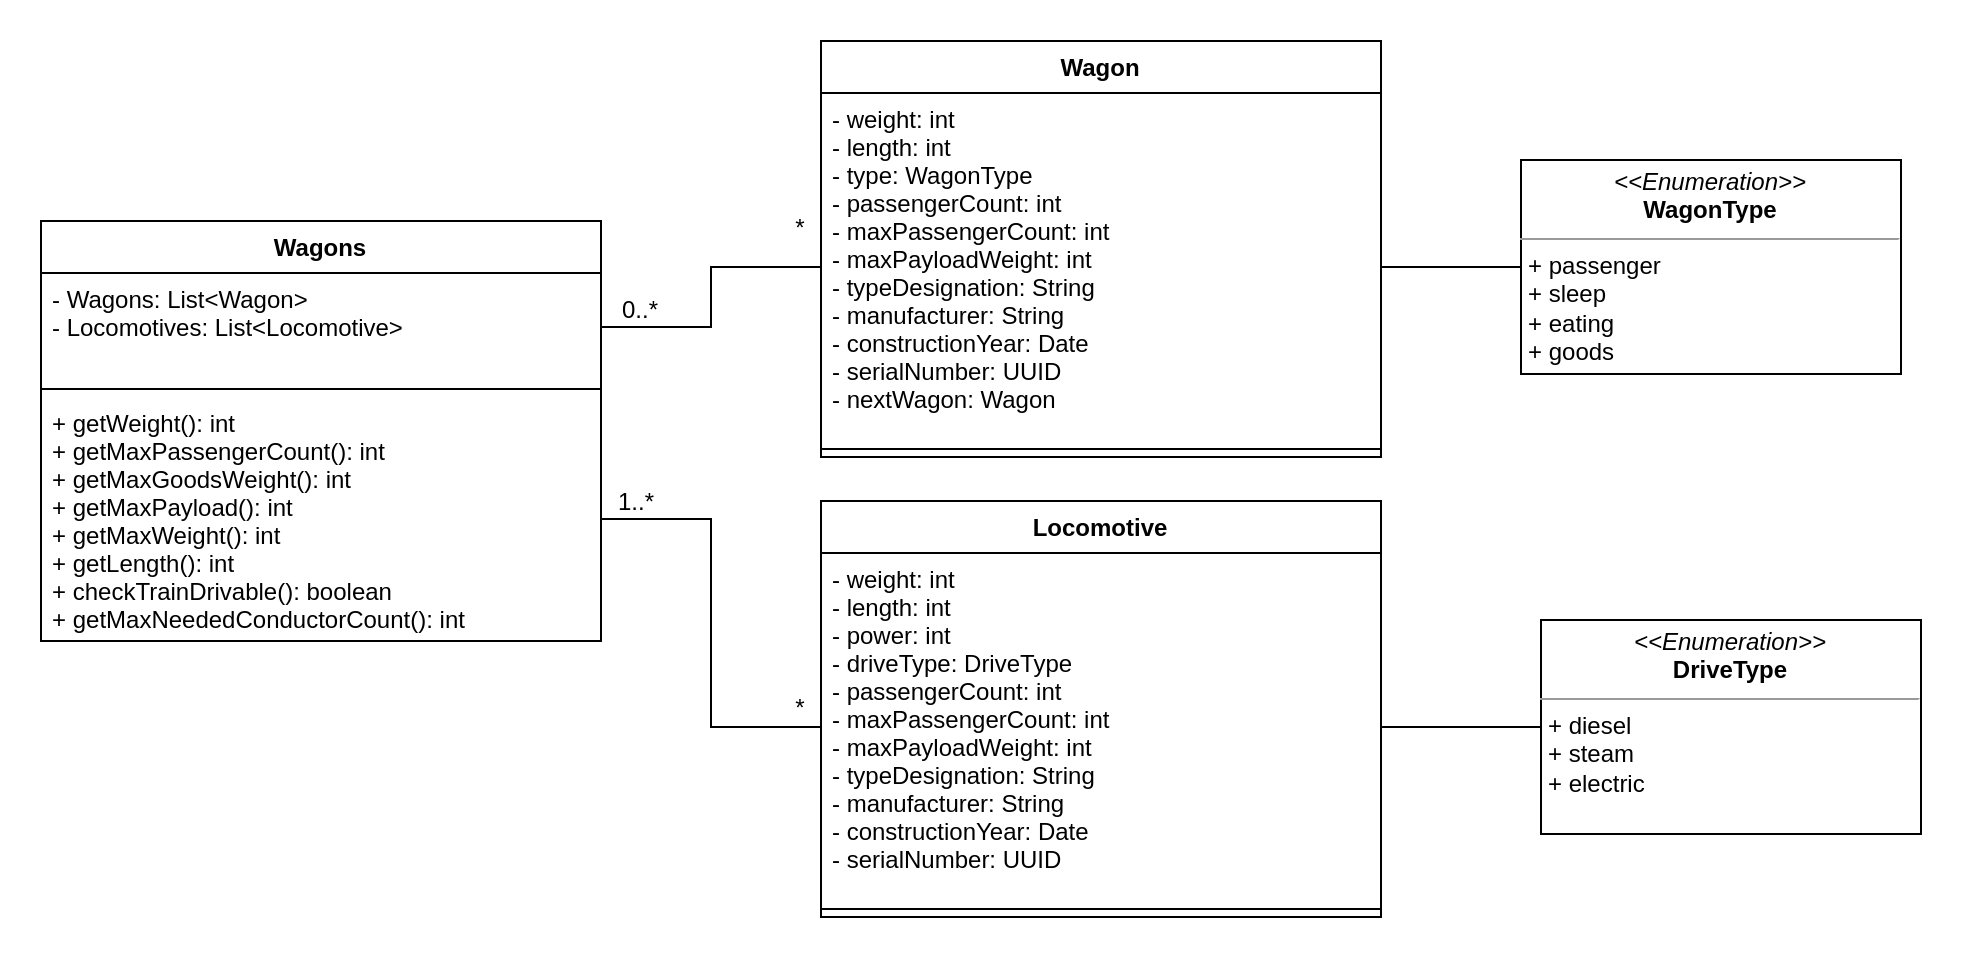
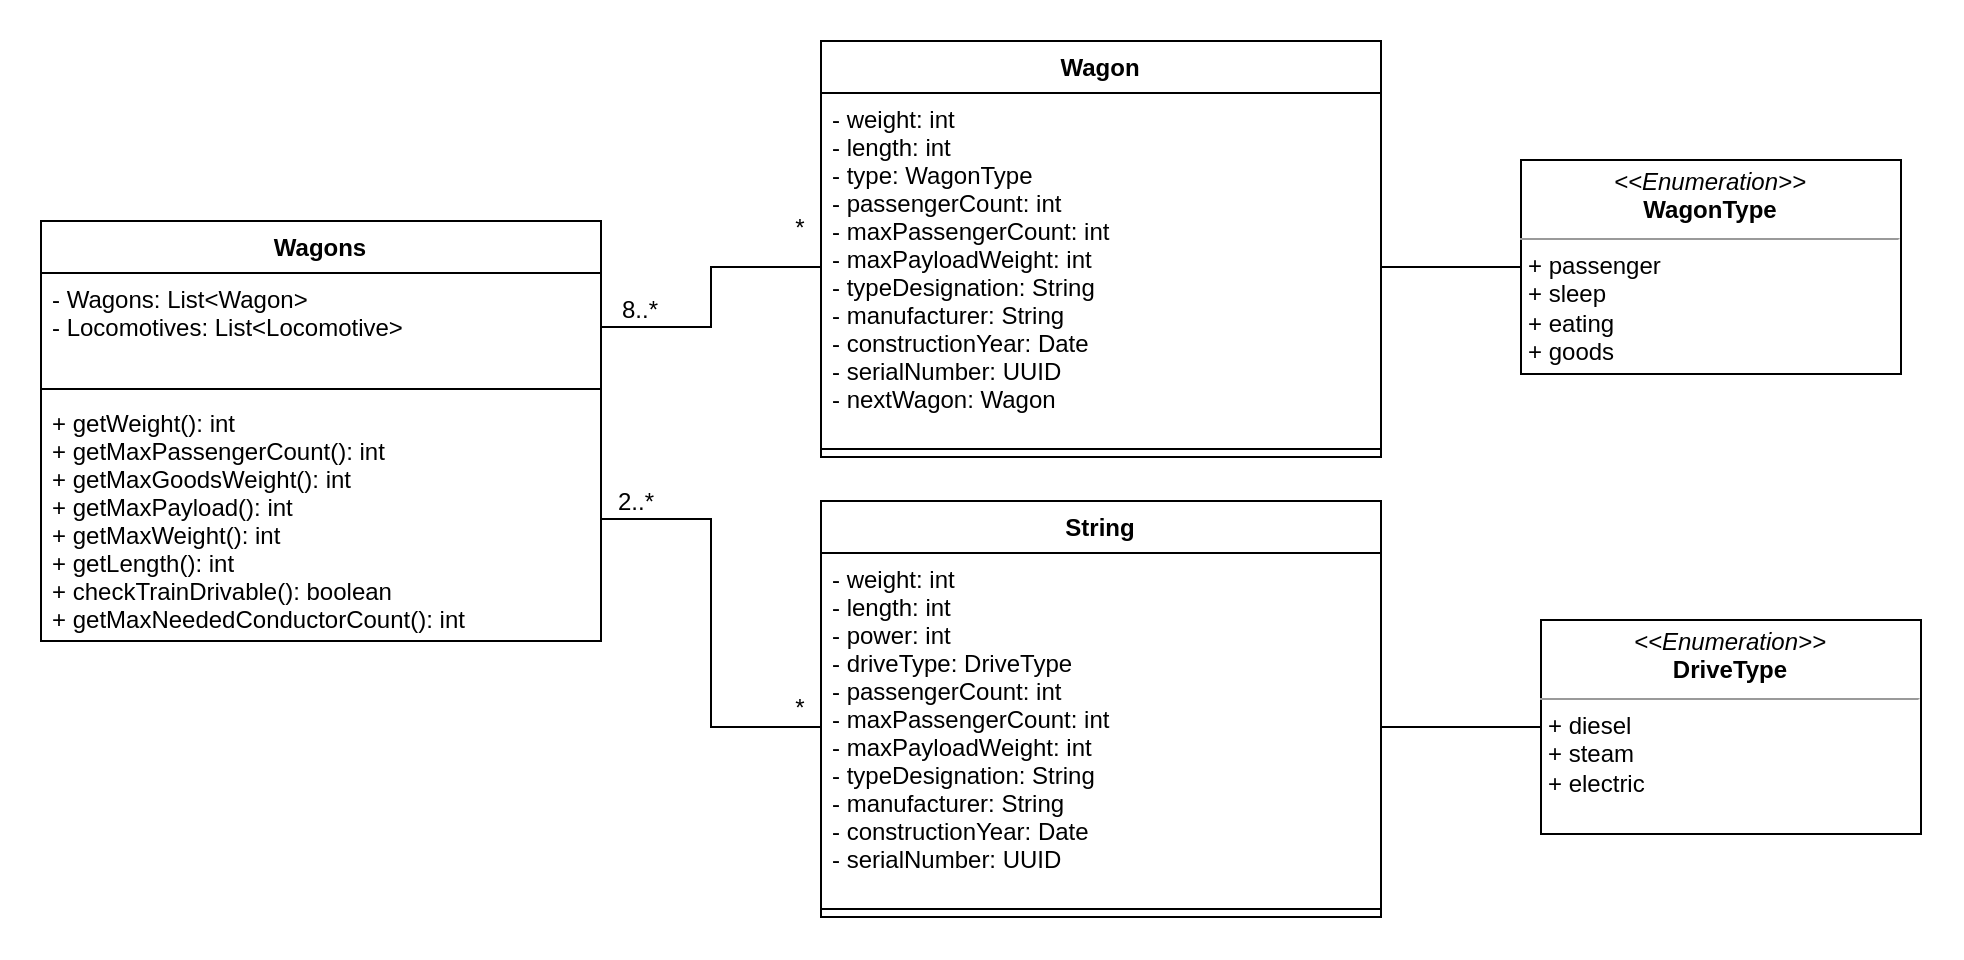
(641, 311) -> (641, 311)
(637, 503) -> (637, 503)
(1100, 528) -> (1100, 528)
